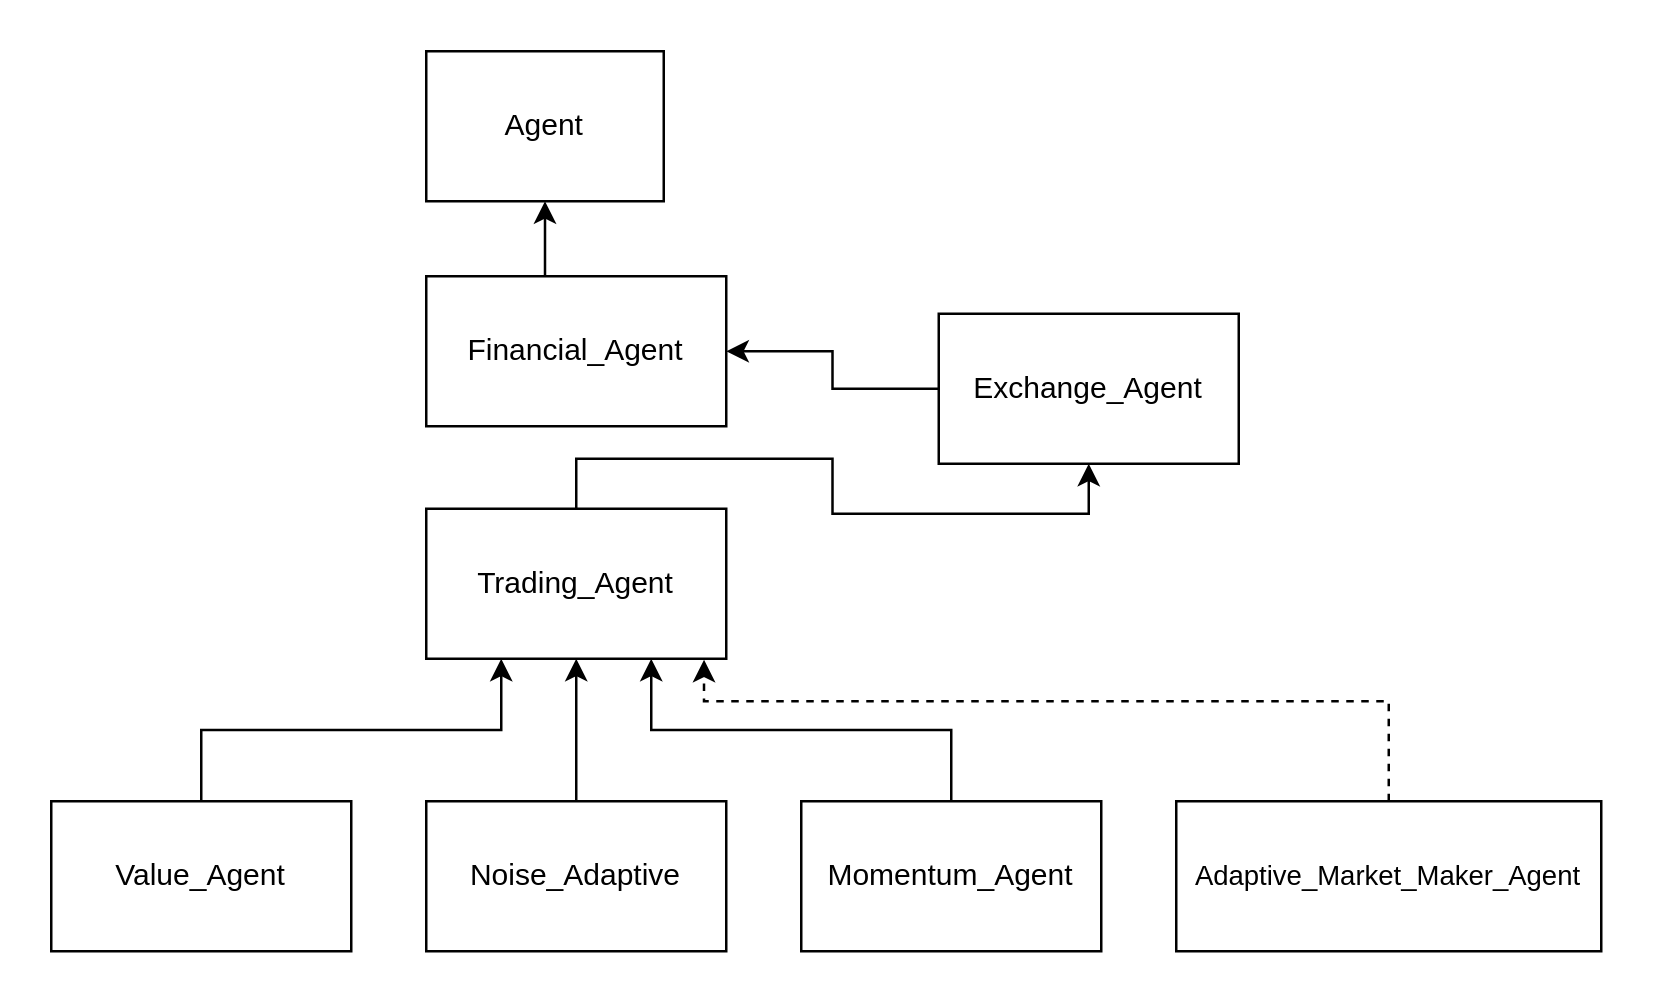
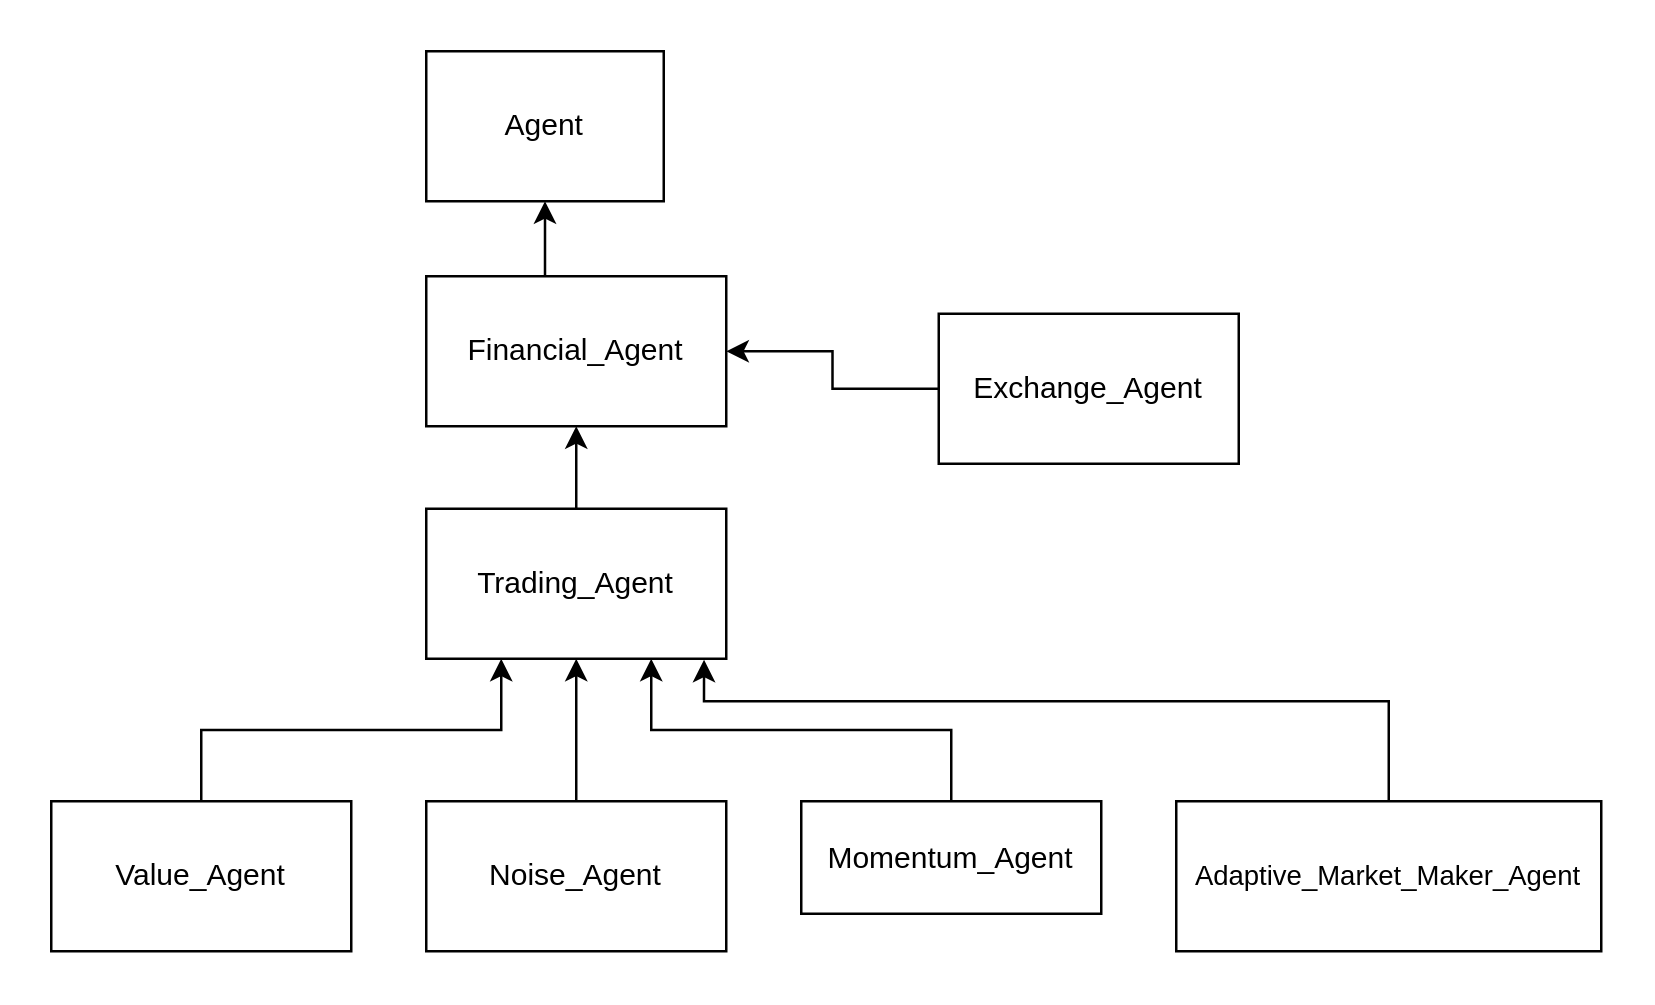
(833, 502) -> (576, 452)
(1082, 701) -> (1082, 701)
(576, 876) -> (576, 876)
(951, 876) -> (951, 858)
